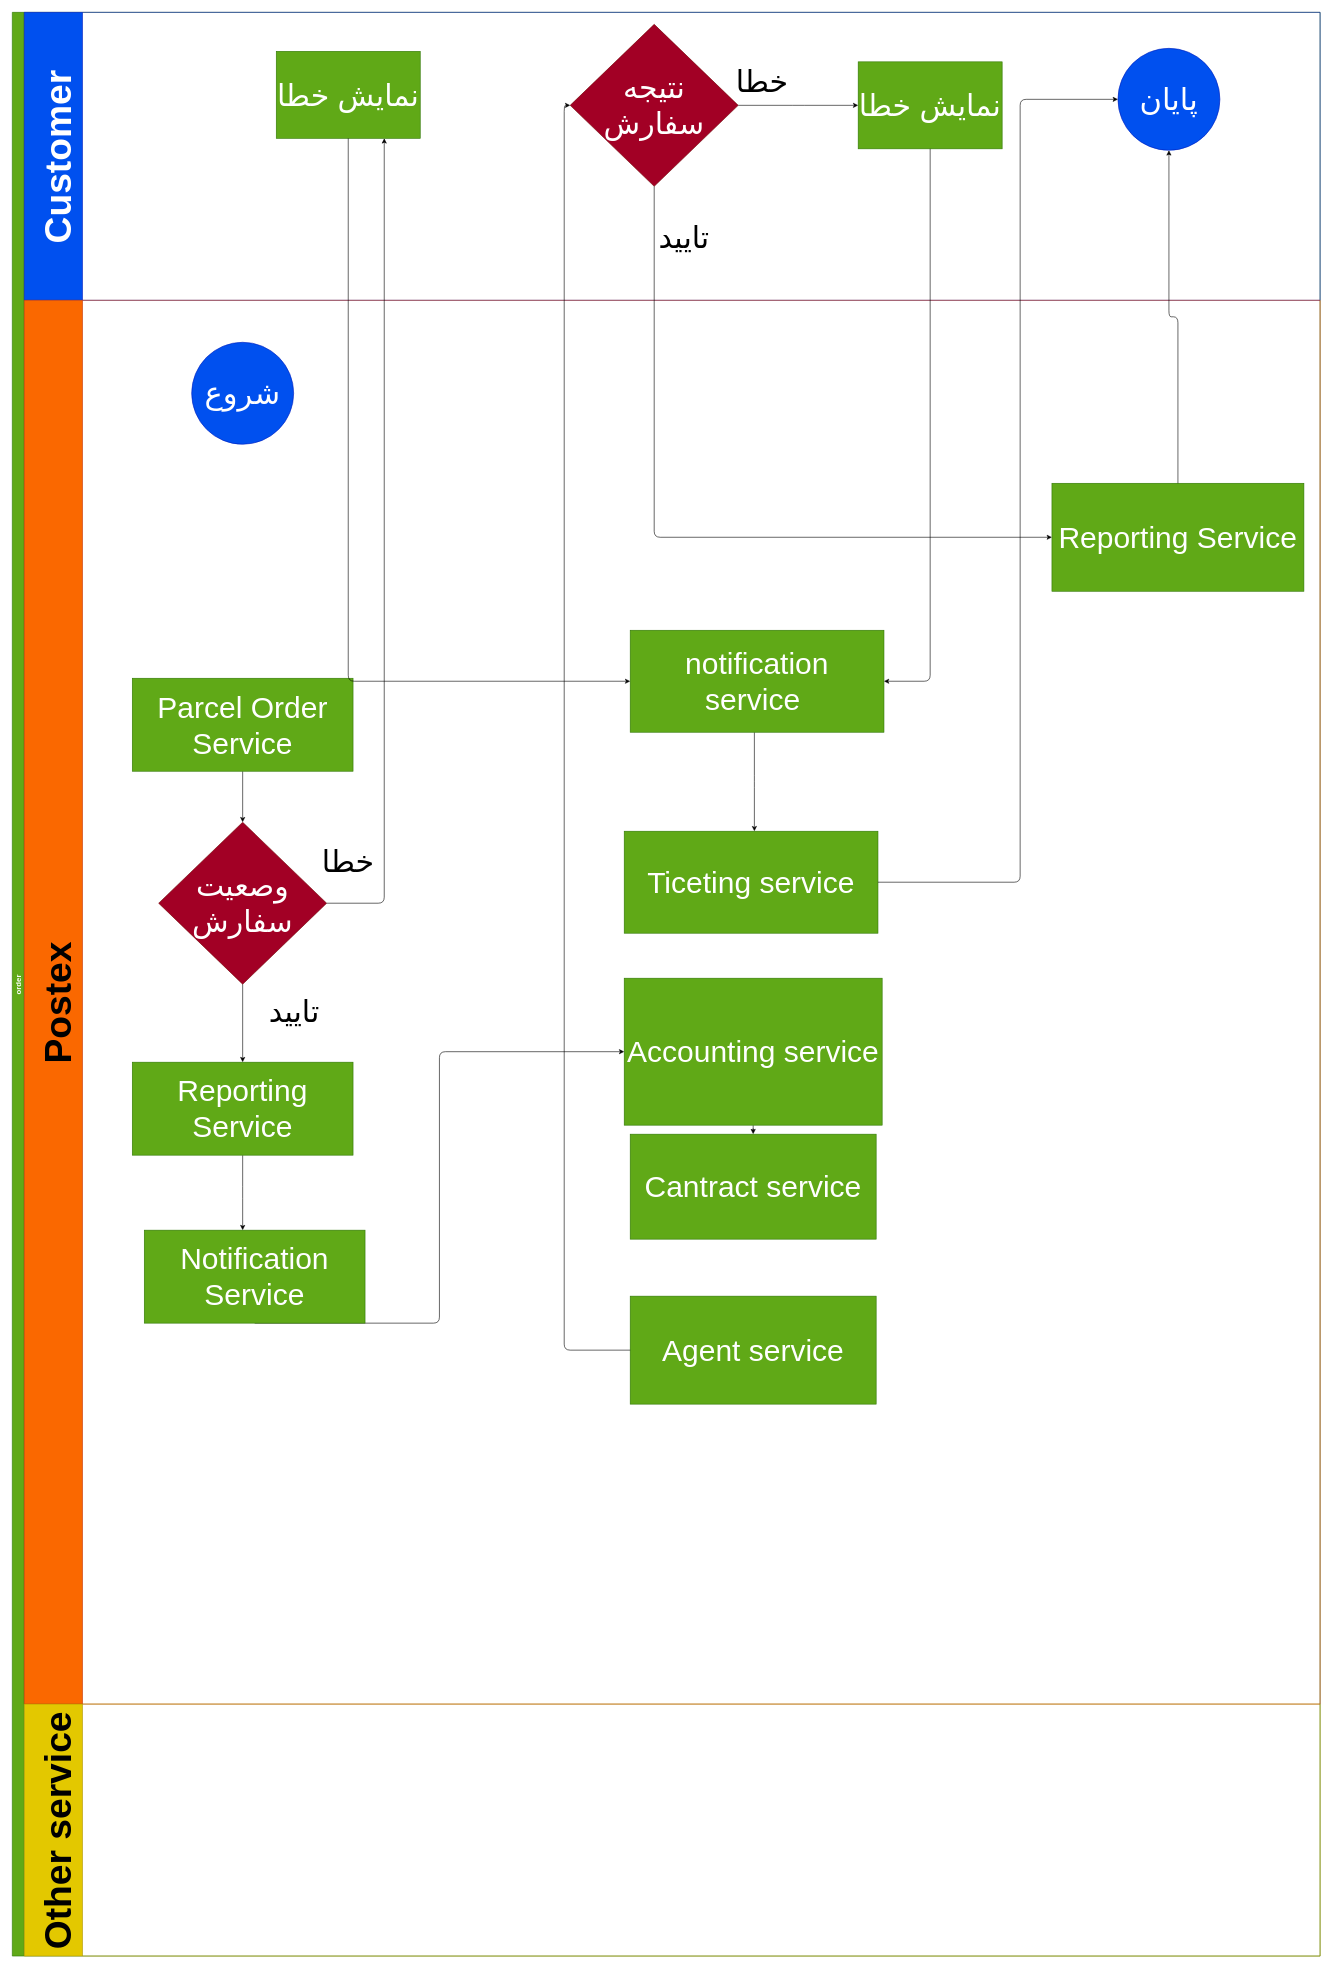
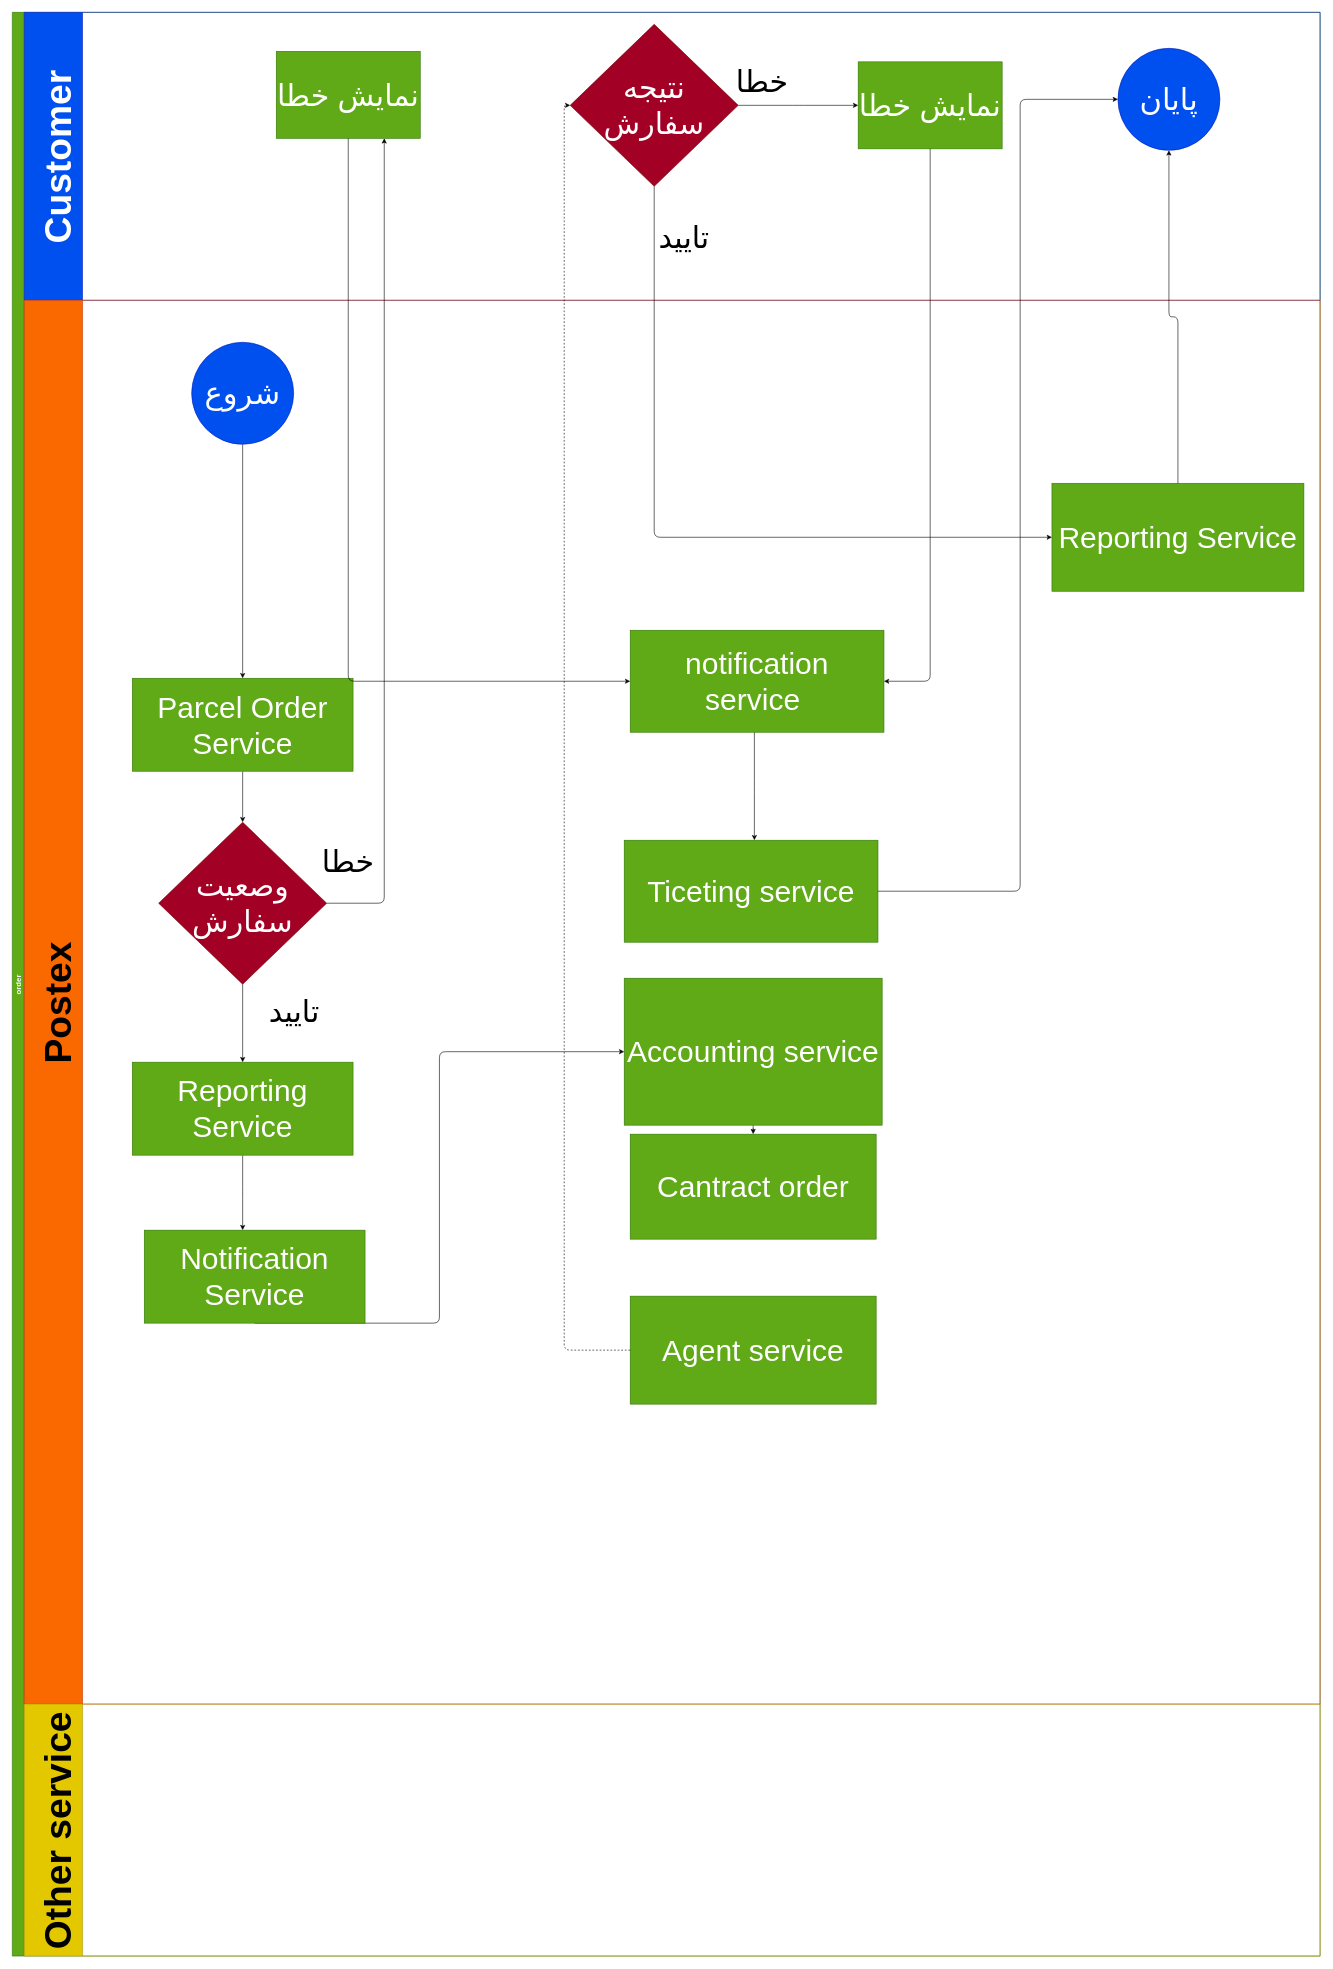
none -> (243, 559)
(564, 757) -> (564, 757)
(751, 882) -> (751, 891)
(753, 1187) -> (753, 1187)
